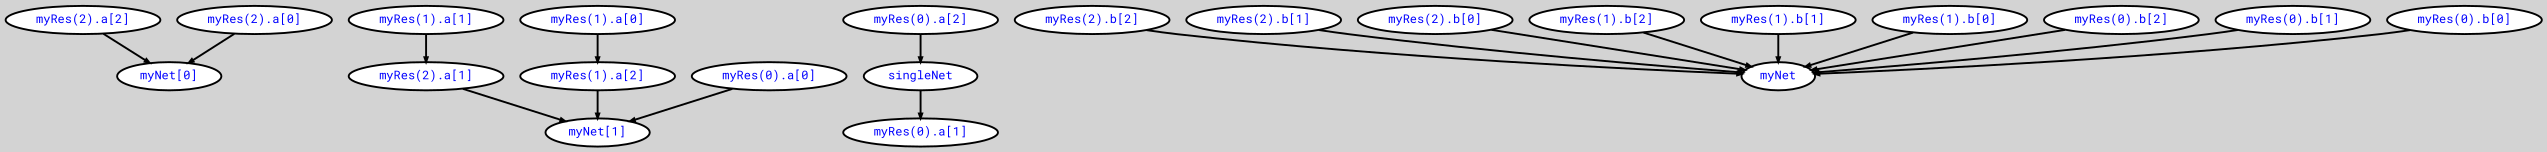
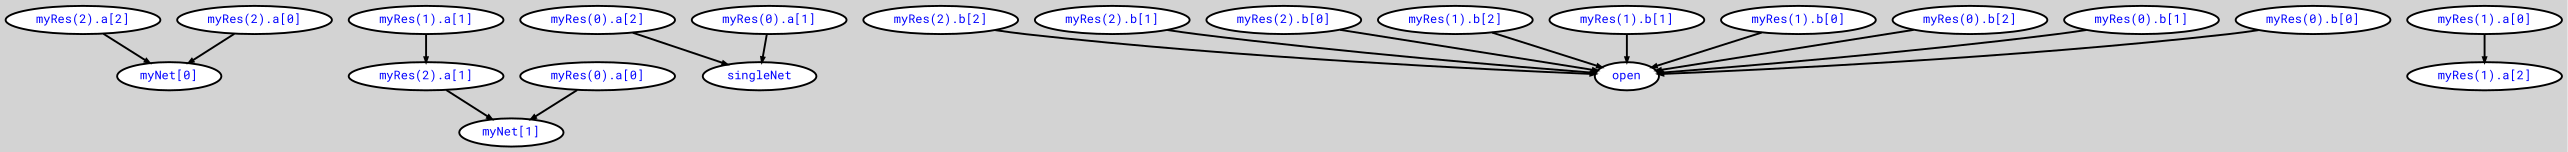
(1778, 76) -> (1627, 76)
(598, 102) -> none
(921, 102) -> (765, 46)
